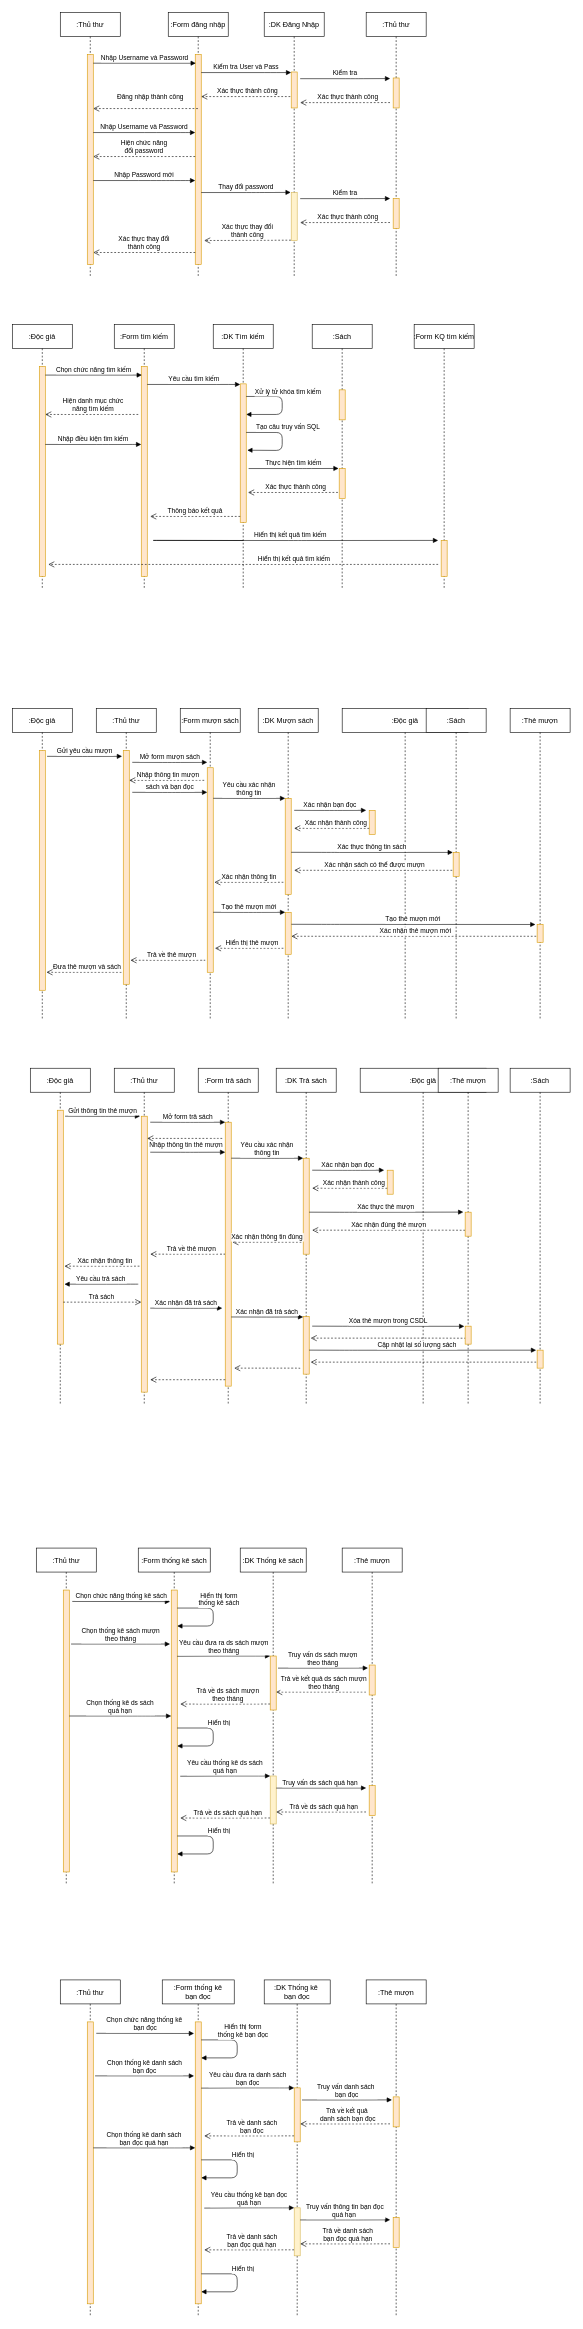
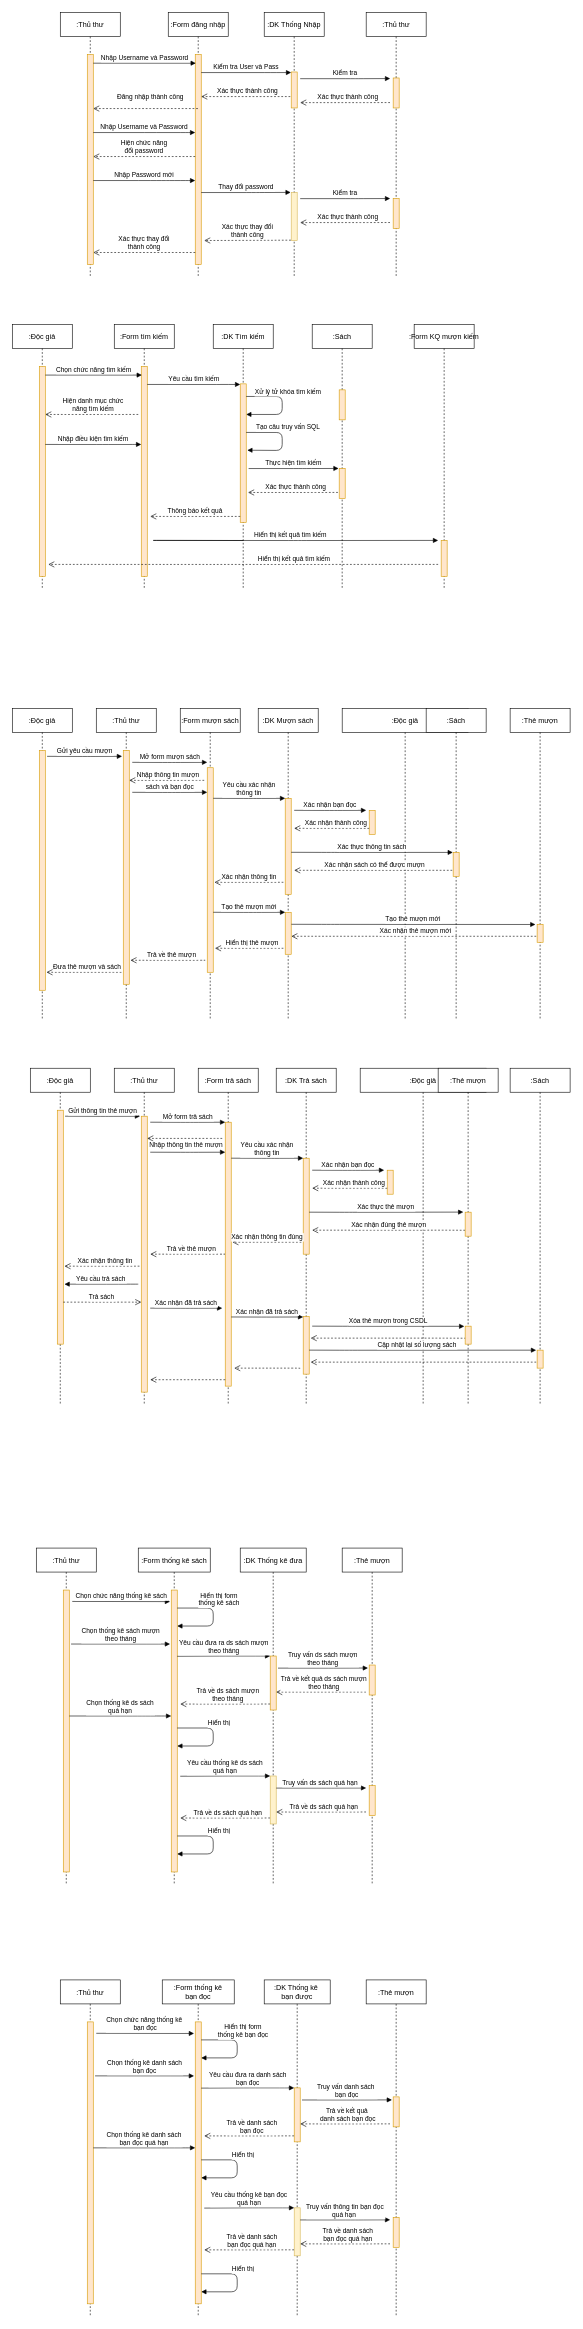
(294, 25) -> (294, 25)
(444, 337) -> (444, 337)
(273, 1561) -> (273, 1561)
(297, 1988) -> (297, 1988)
